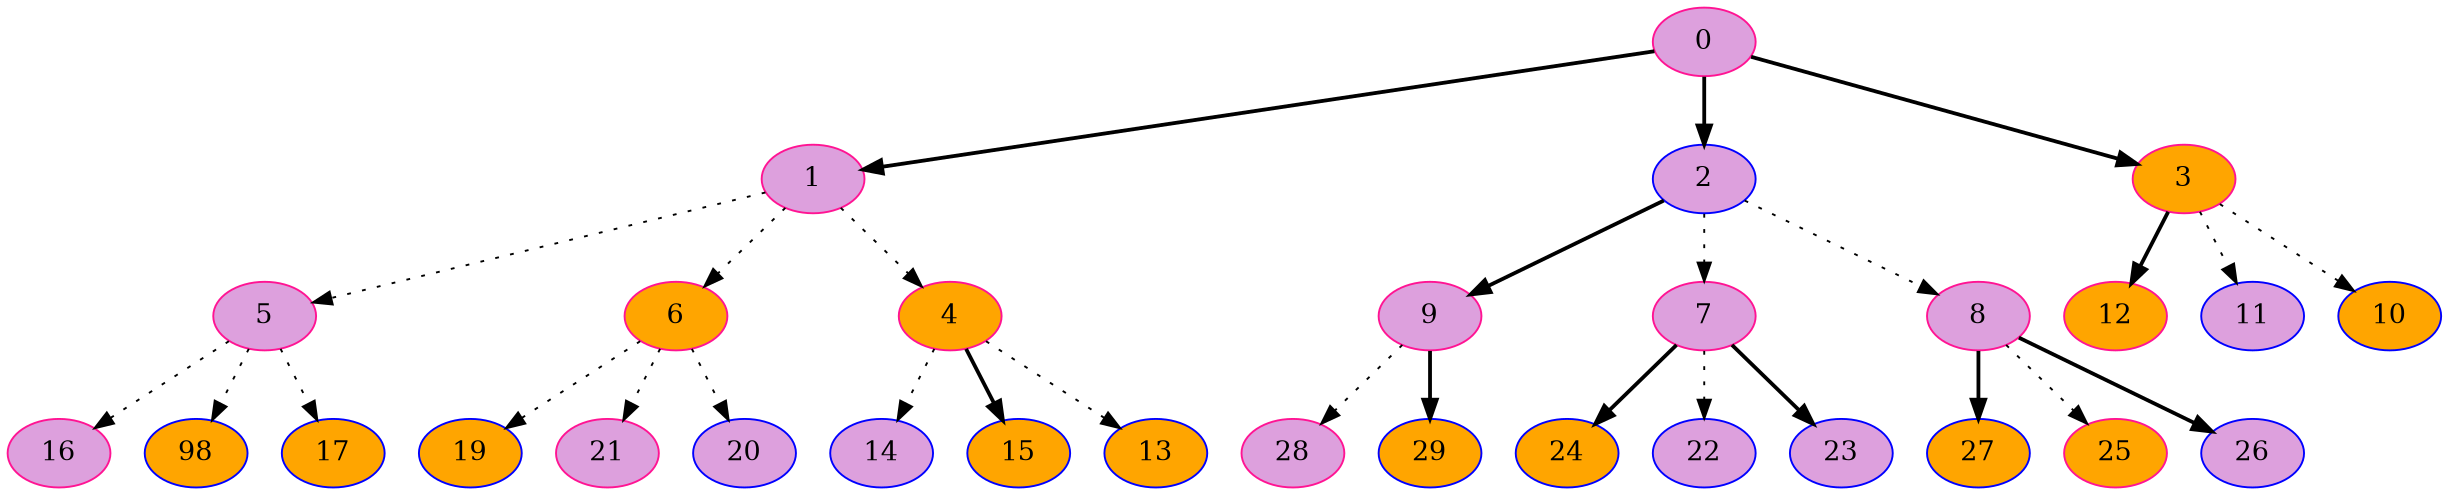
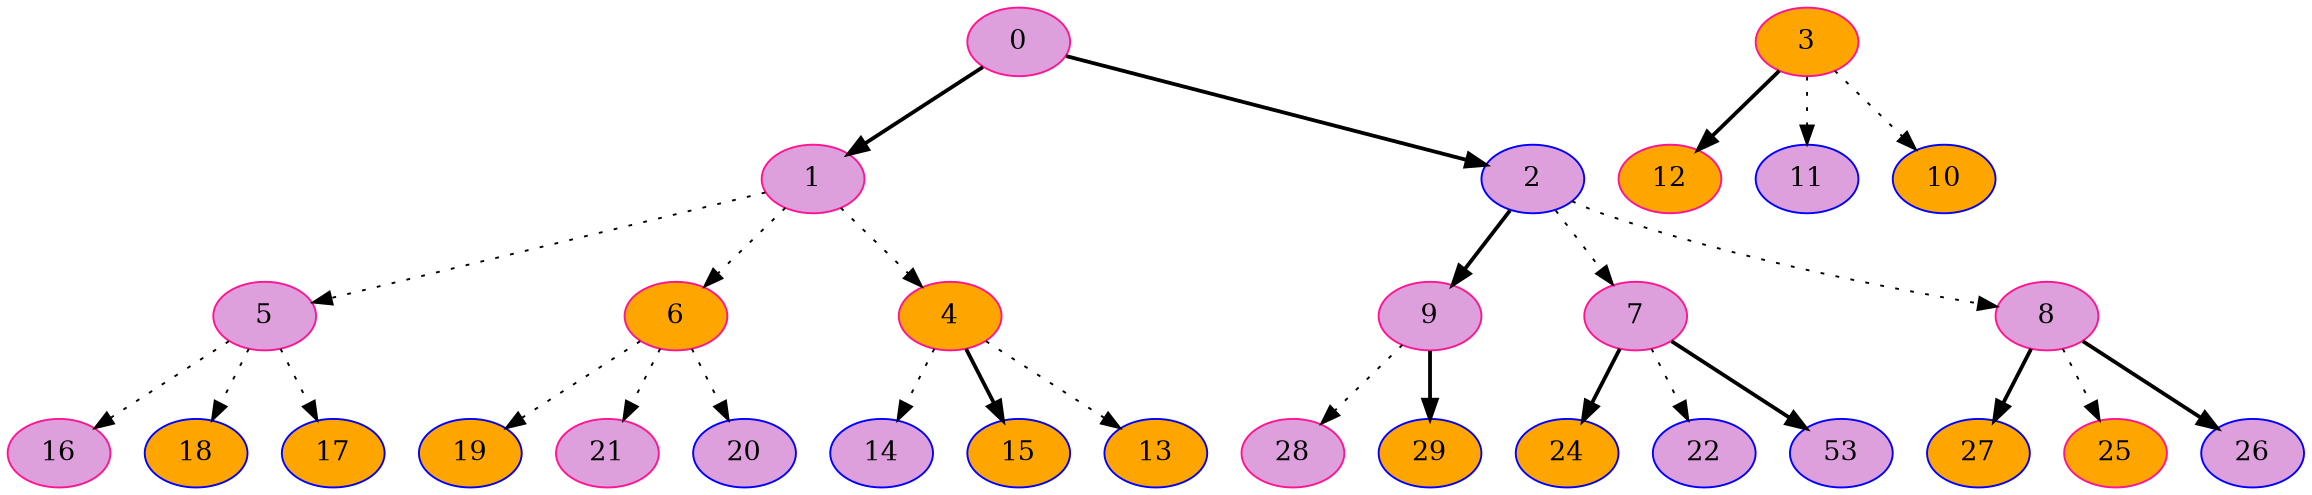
(1935, 108) -> none
(196, 453) -> (196, 453)
(1841, 453) -> (1841, 453)
